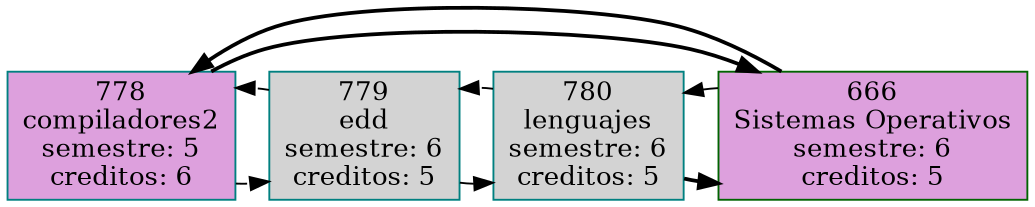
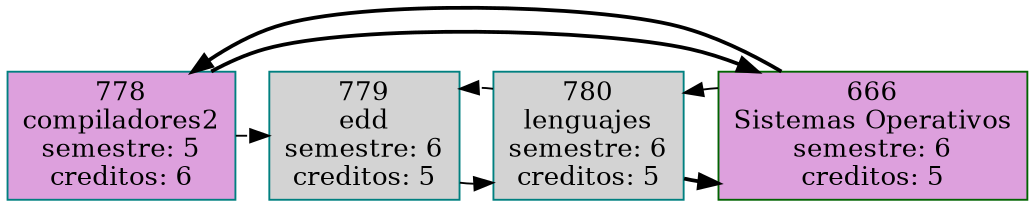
(262, 89) -> none
